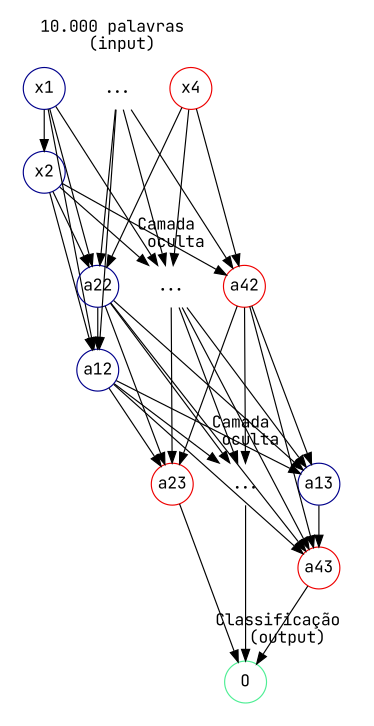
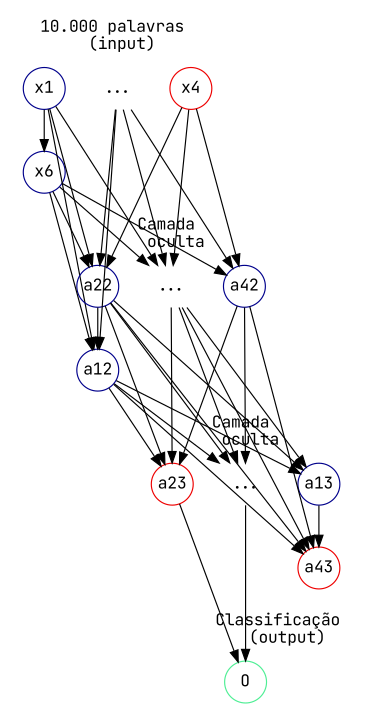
(44, 172) -> (44, 172)
(244, 286) -> (244, 286)
(282, 387) -> none
(286, 620) -> none
